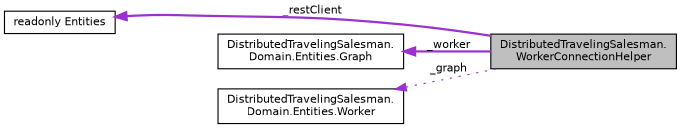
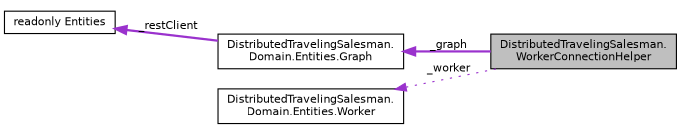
(309, 18) -> (172, 35)
(447, 45) -> (447, 45)
(447, 69) -> (447, 69)
